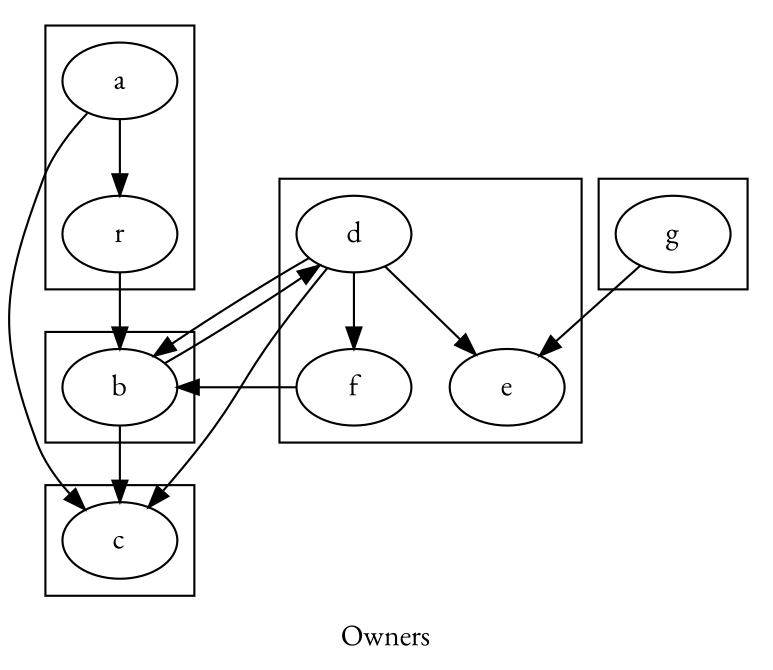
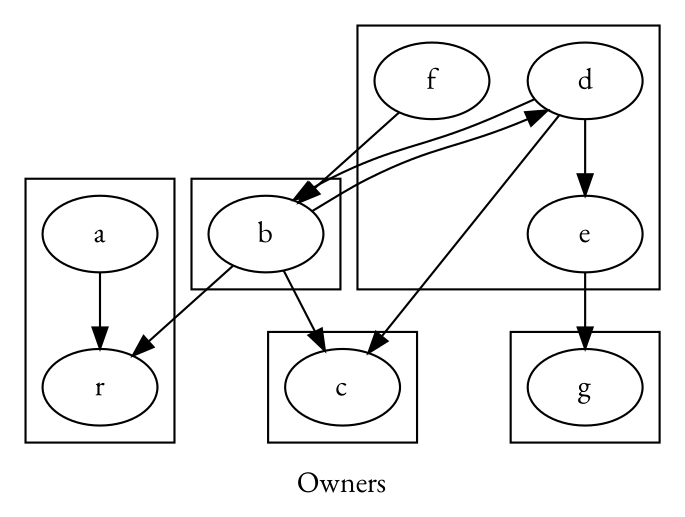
(354, 300) -> none
(10, 301) -> none
(120, 303) -> (191, 303)
(598, 303) -> (585, 303)
